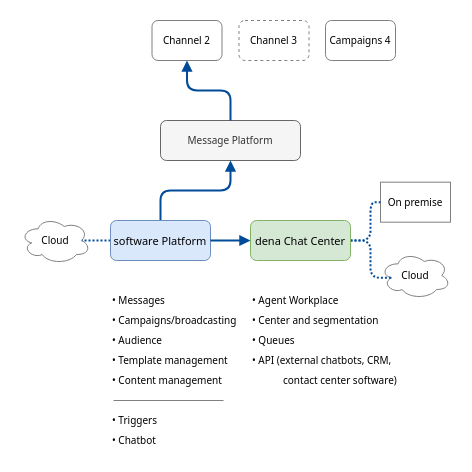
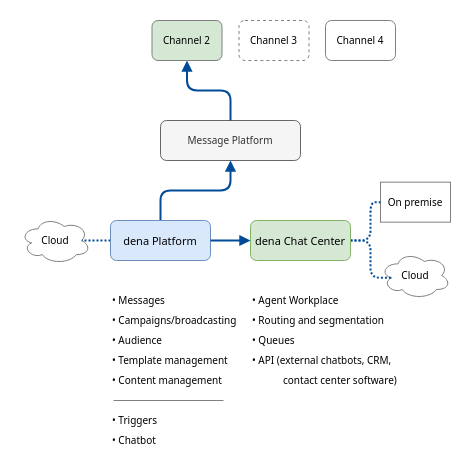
(187, 41) -> (187, 41)
(360, 41) -> (360, 41)
(160, 241) -> (160, 241)
(317, 321) -> (318, 321)
